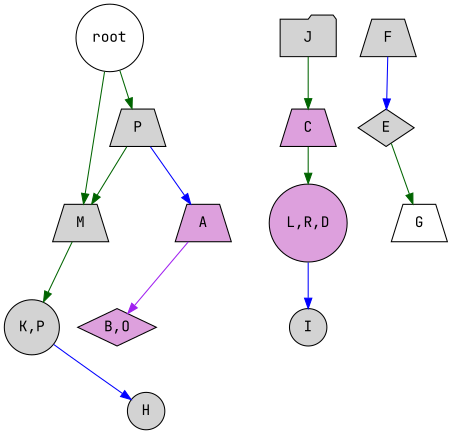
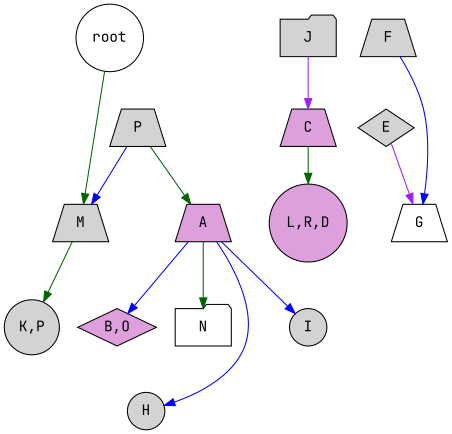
(308, 78) -> (308, 78)
(387, 78) -> (426, 123)
(124, 85) -> none
(400, 169) -> (400, 169)
(112, 171) -> (112, 171)
(168, 171) -> (168, 171)
(162, 273) -> (162, 273)
(308, 280) -> (254, 274)
none -> (203, 327)
(88, 369) -> (247, 337)
